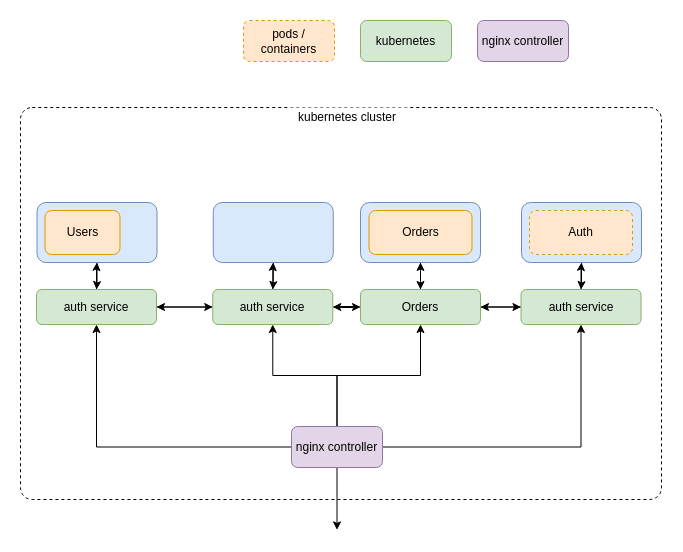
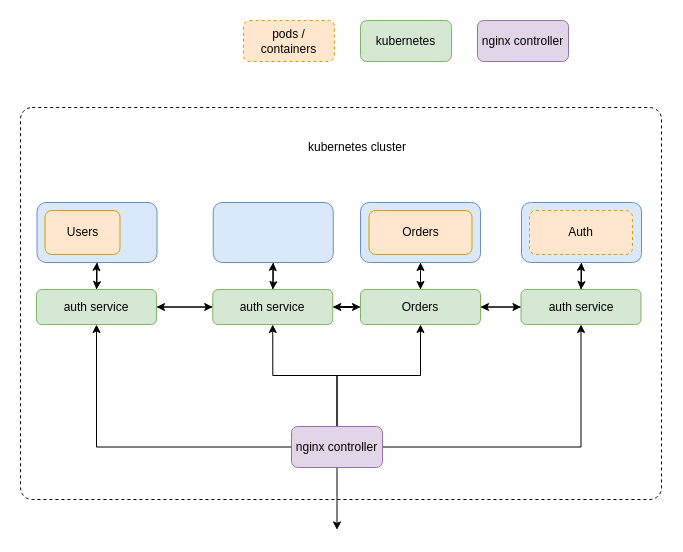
(348, 118) -> (358, 148)
